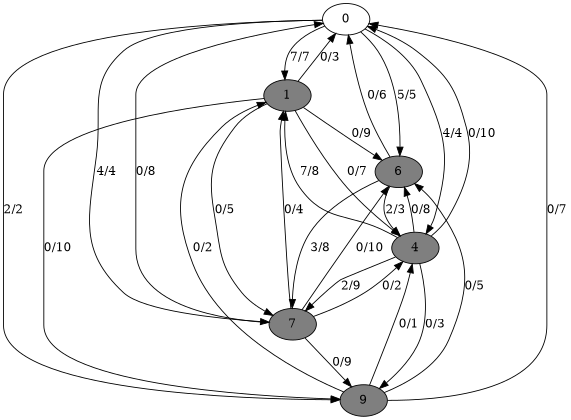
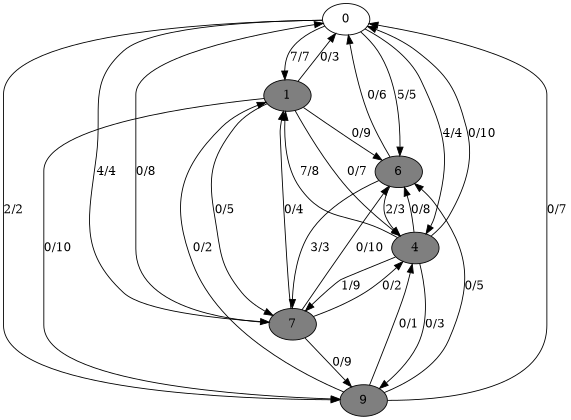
(320, 248) -> (320, 248)
(351, 286) -> (351, 286)
